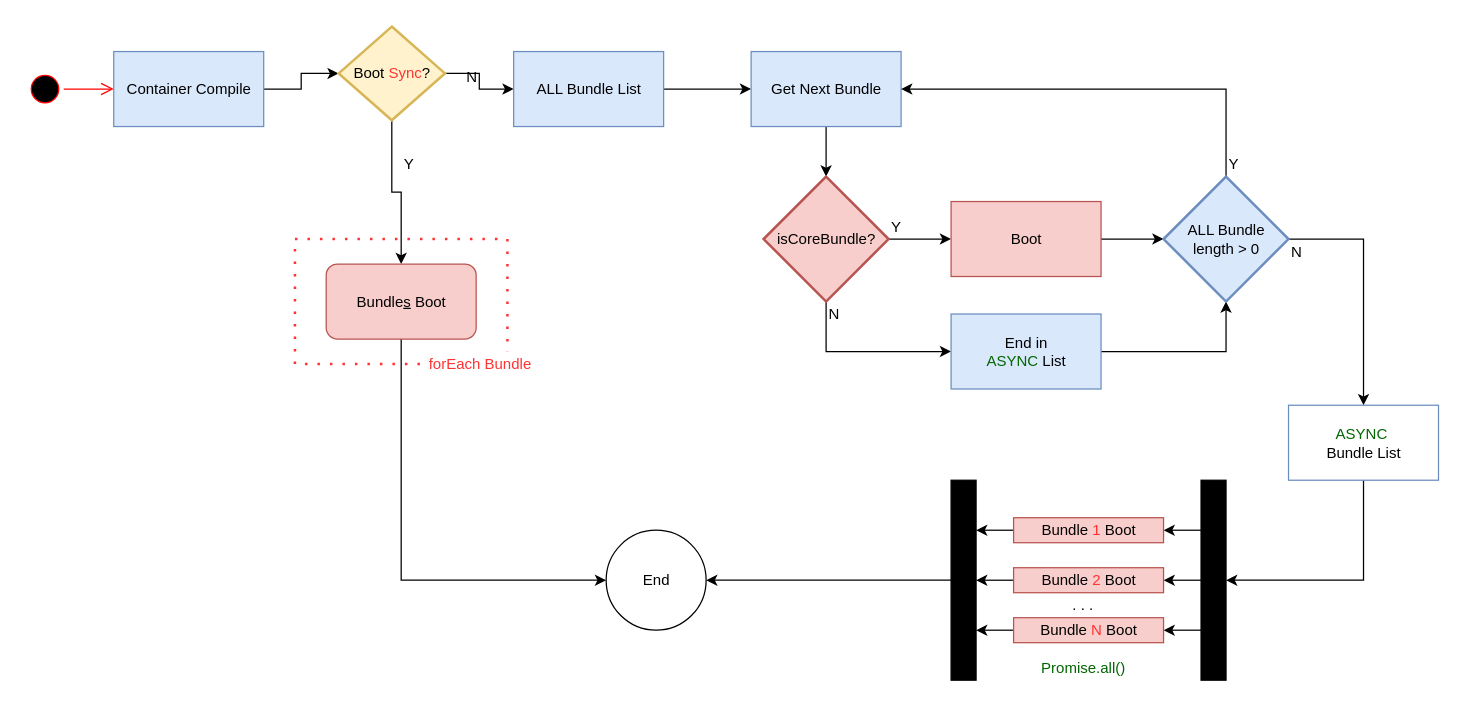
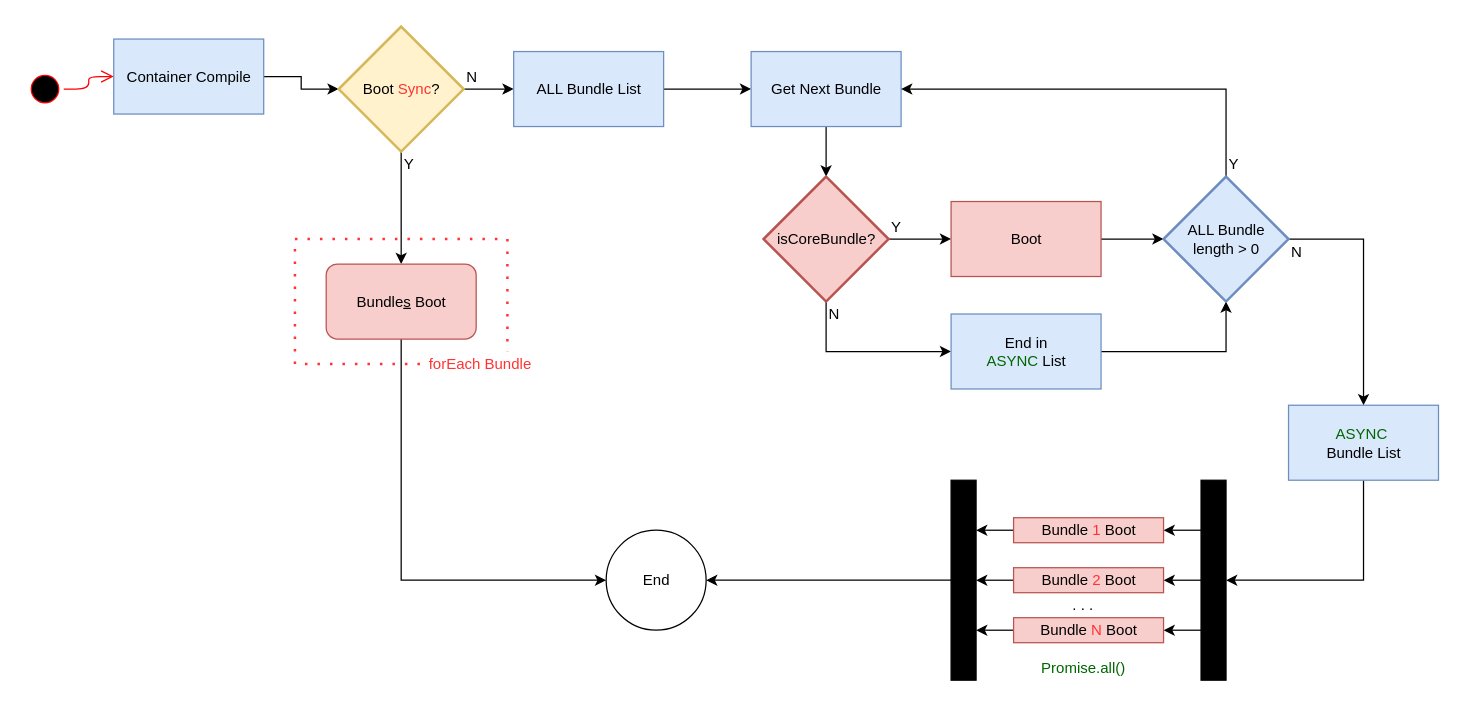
(392, 73) -> (401, 89)
(189, 89) -> (189, 76)
(1364, 443) -> (1364, 443)
